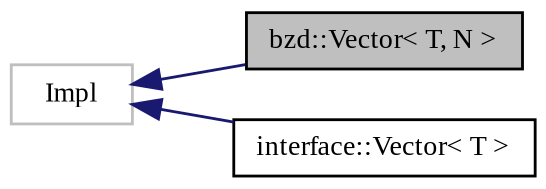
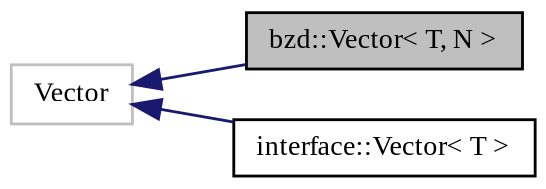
(72, 94) -> (72, 94)
